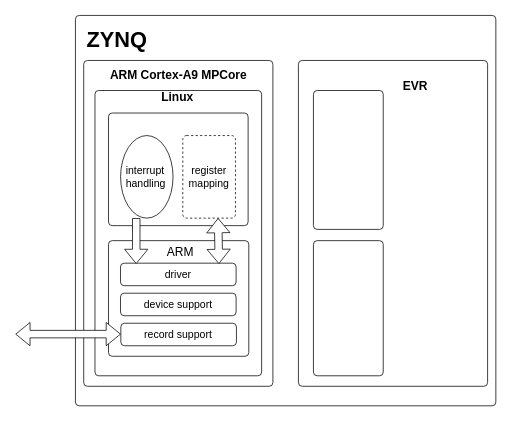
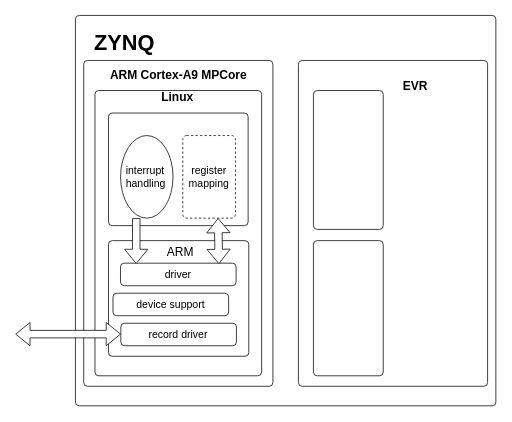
(117, 39) -> (125, 43)
(178, 304) -> (171, 304)
(178, 334) -> (178, 334)
